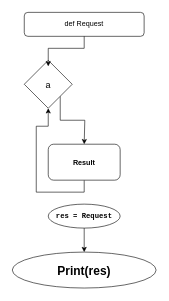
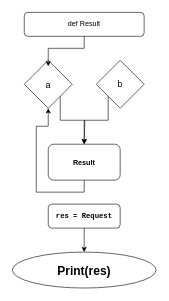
(84, 24) -> (84, 24)
none -> (120, 84)
none -> (108, 119)
(84, 216) -> (84, 216)
